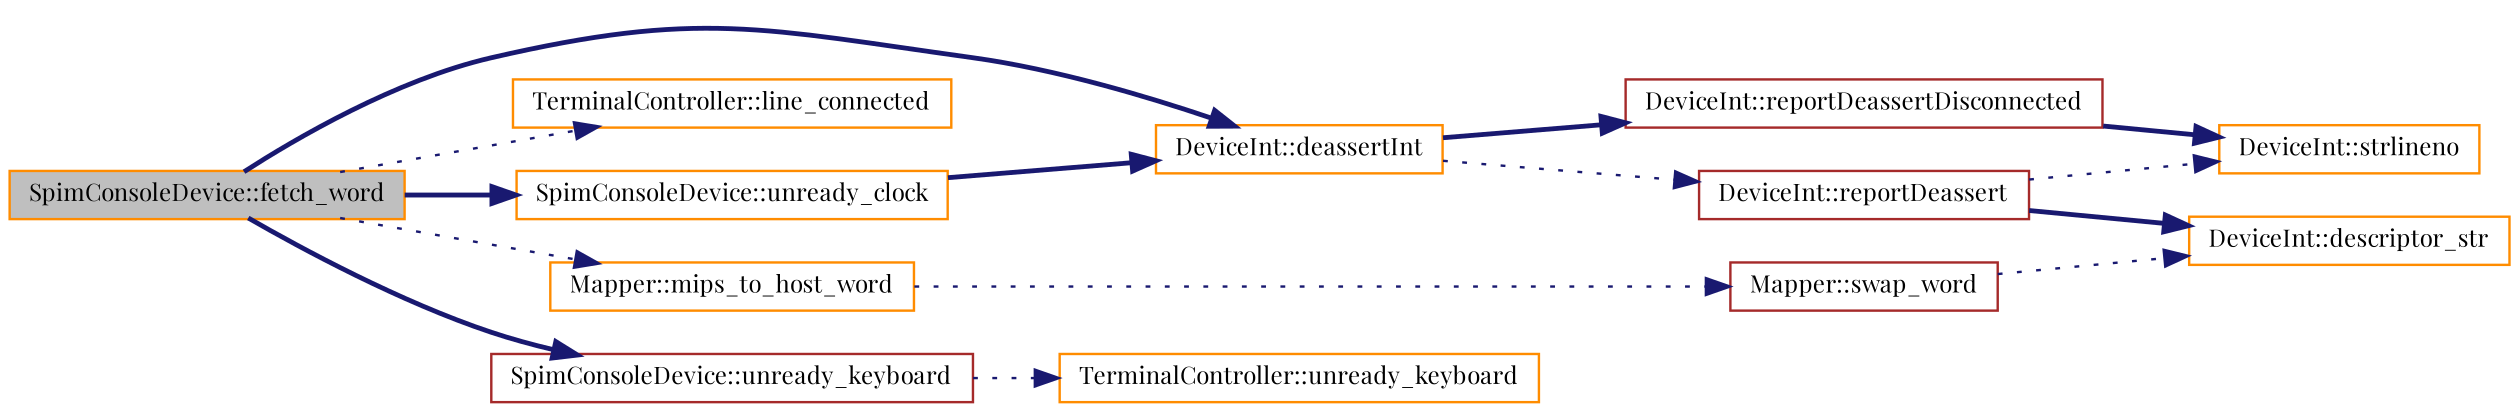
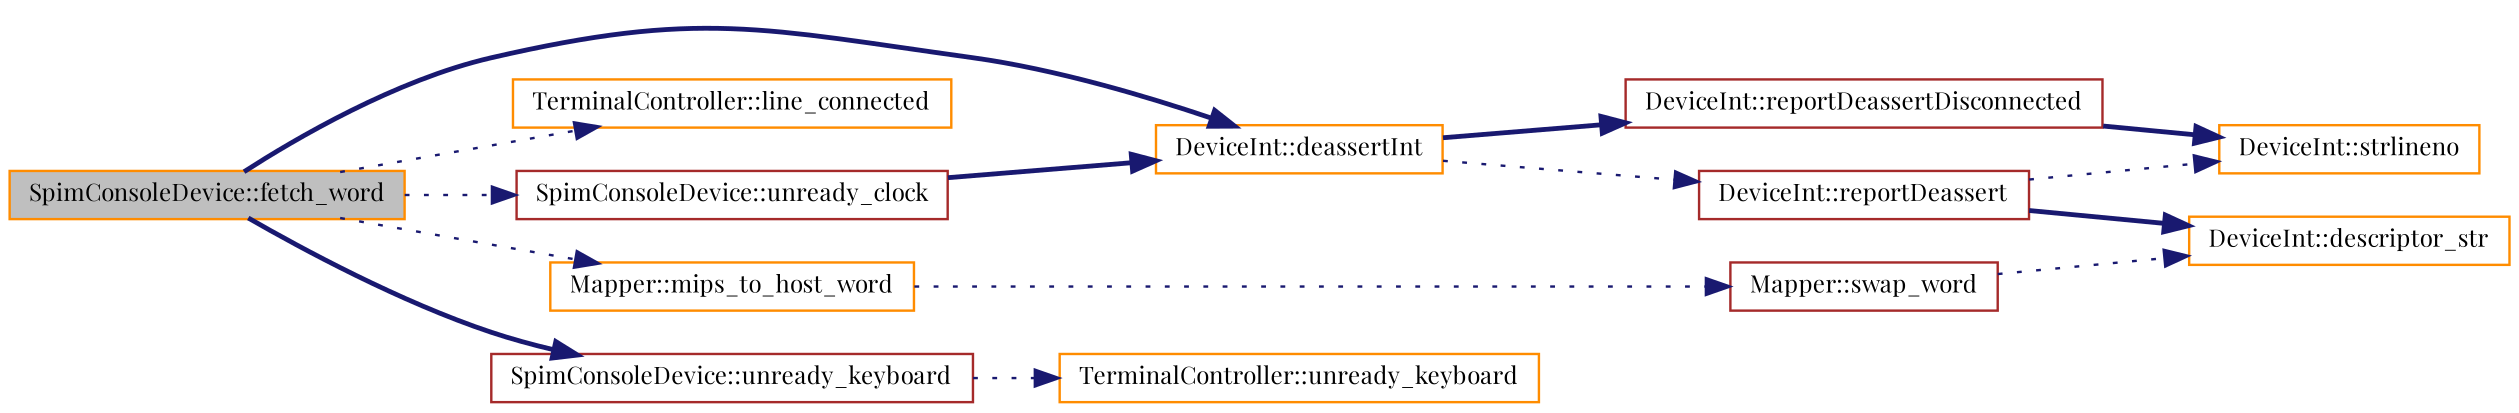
(448, 195) -> (448, 195)
(732, 195) -> (732, 195)
